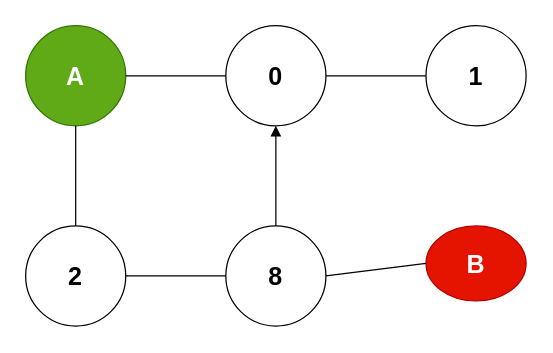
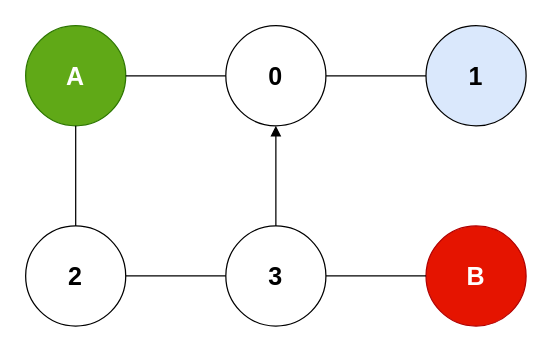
(476, 76) -> (476, 76)
(476, 263) -> (476, 276)
(276, 276) -> (276, 276)
